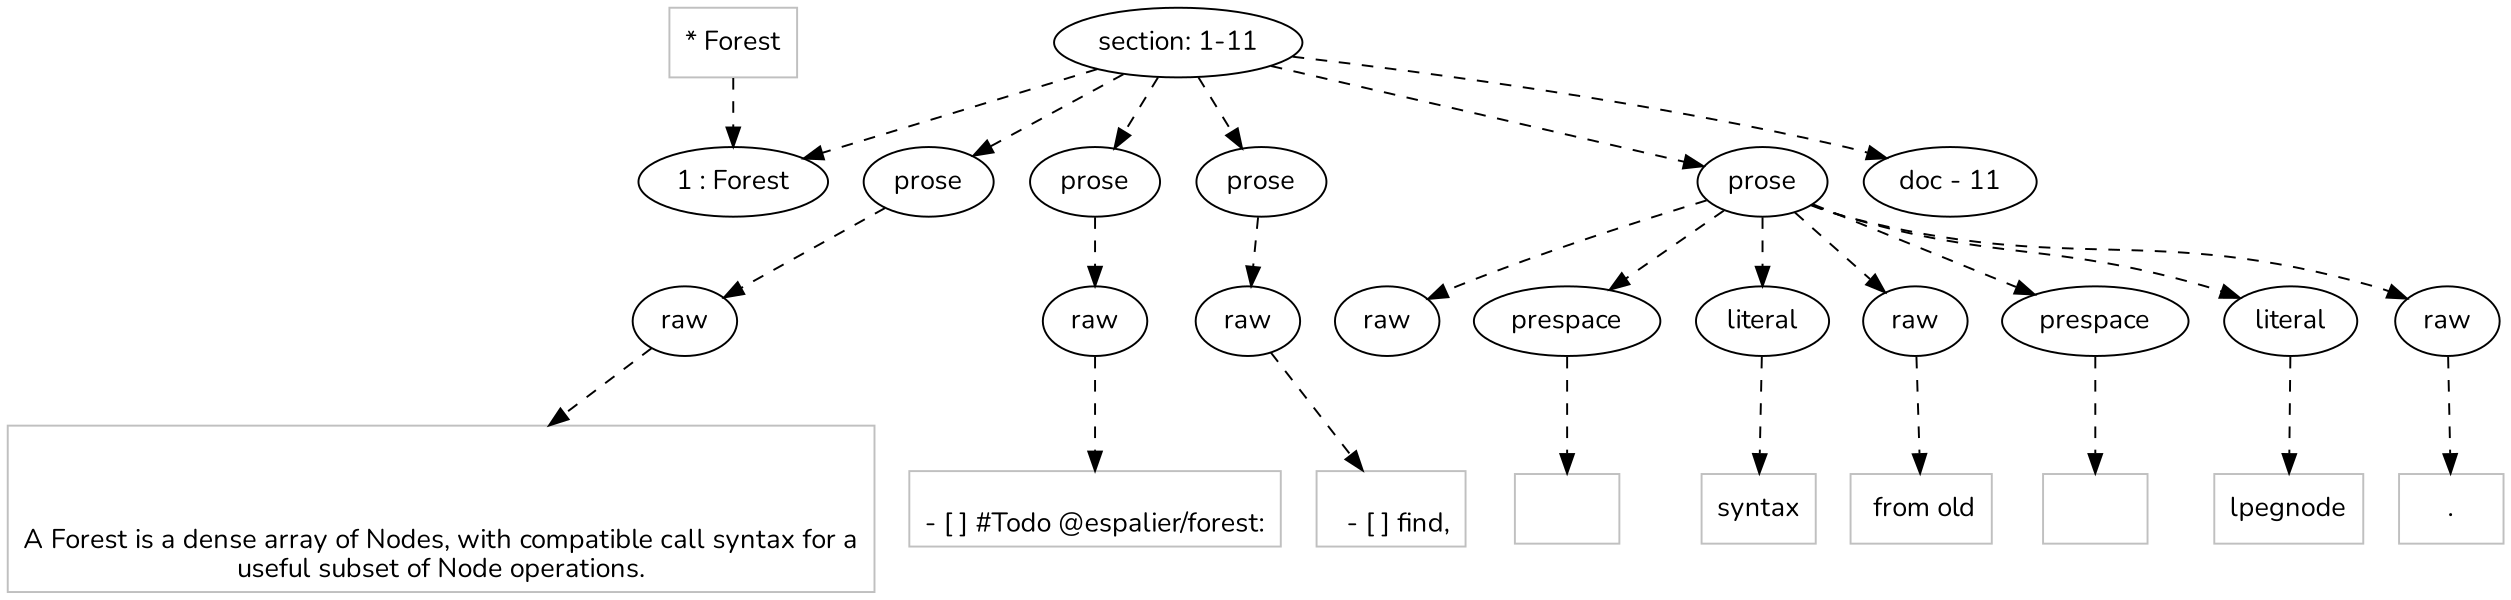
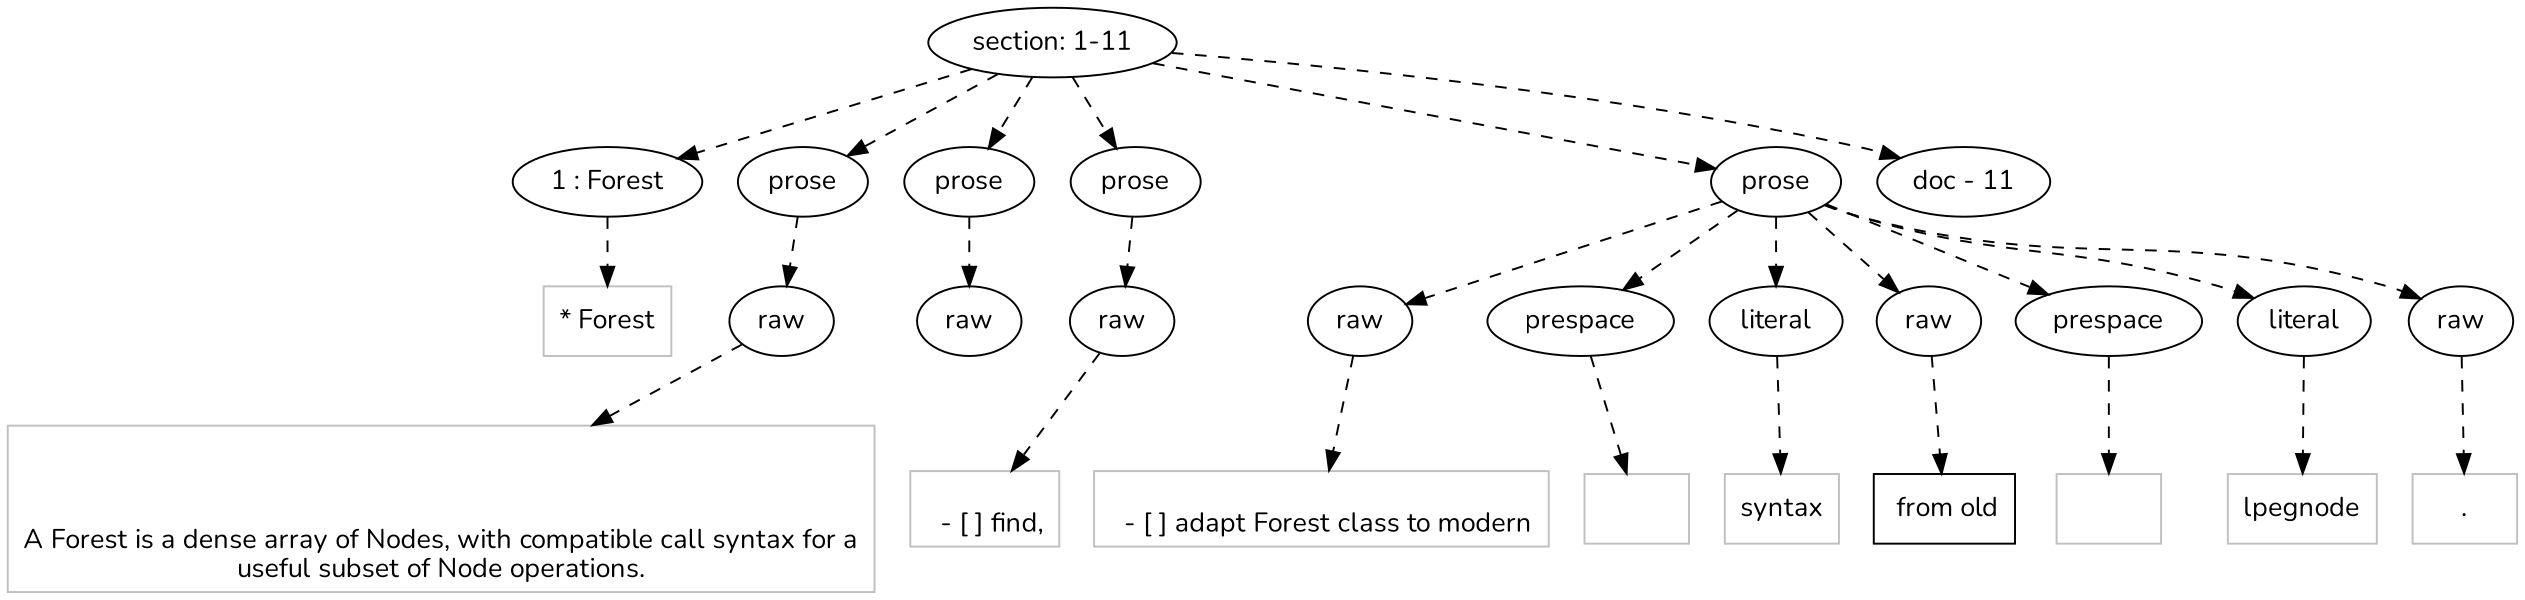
(733, 103) -> (608, 242)
(1095, 509) -> none
none -> (1321, 509)
(1921, 509) -> (1944, 509)
